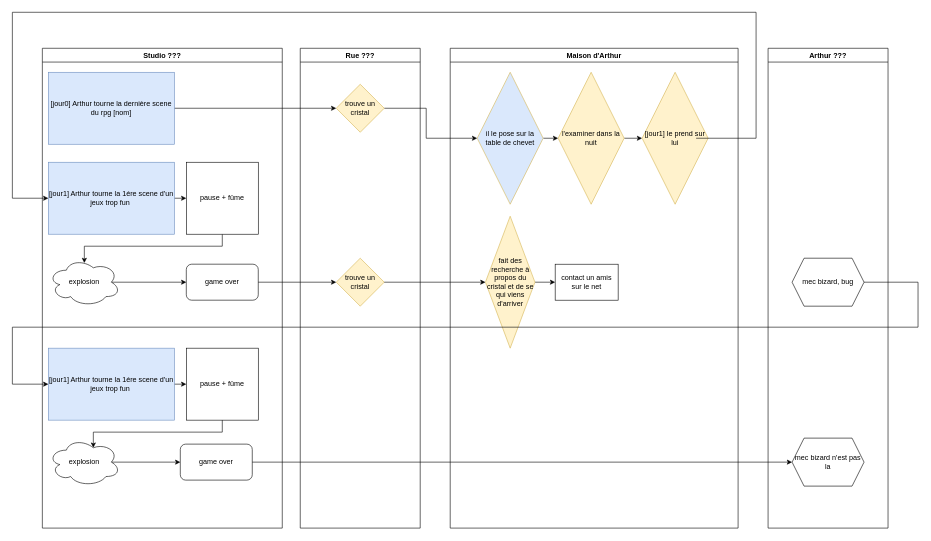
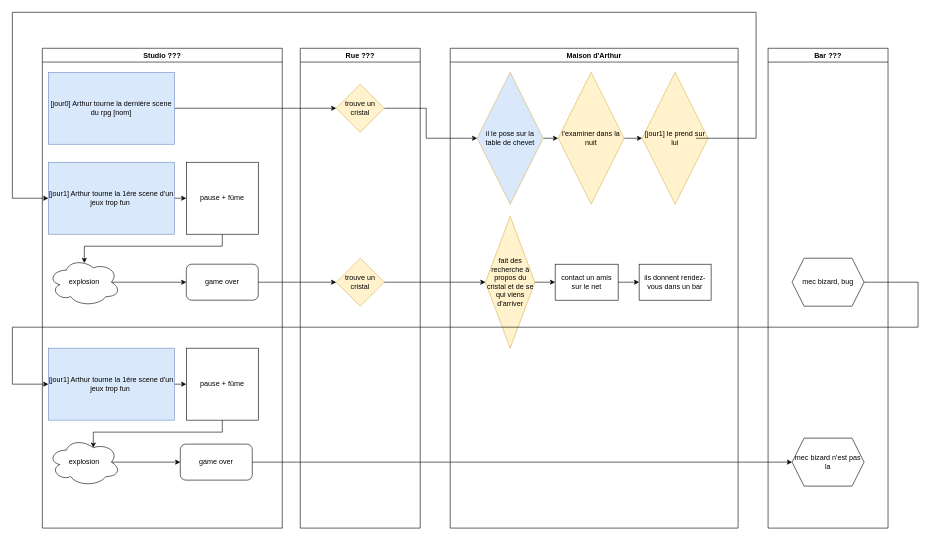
(828, 56) -> (828, 56)
none -> (633, 282)
none -> (675, 282)
